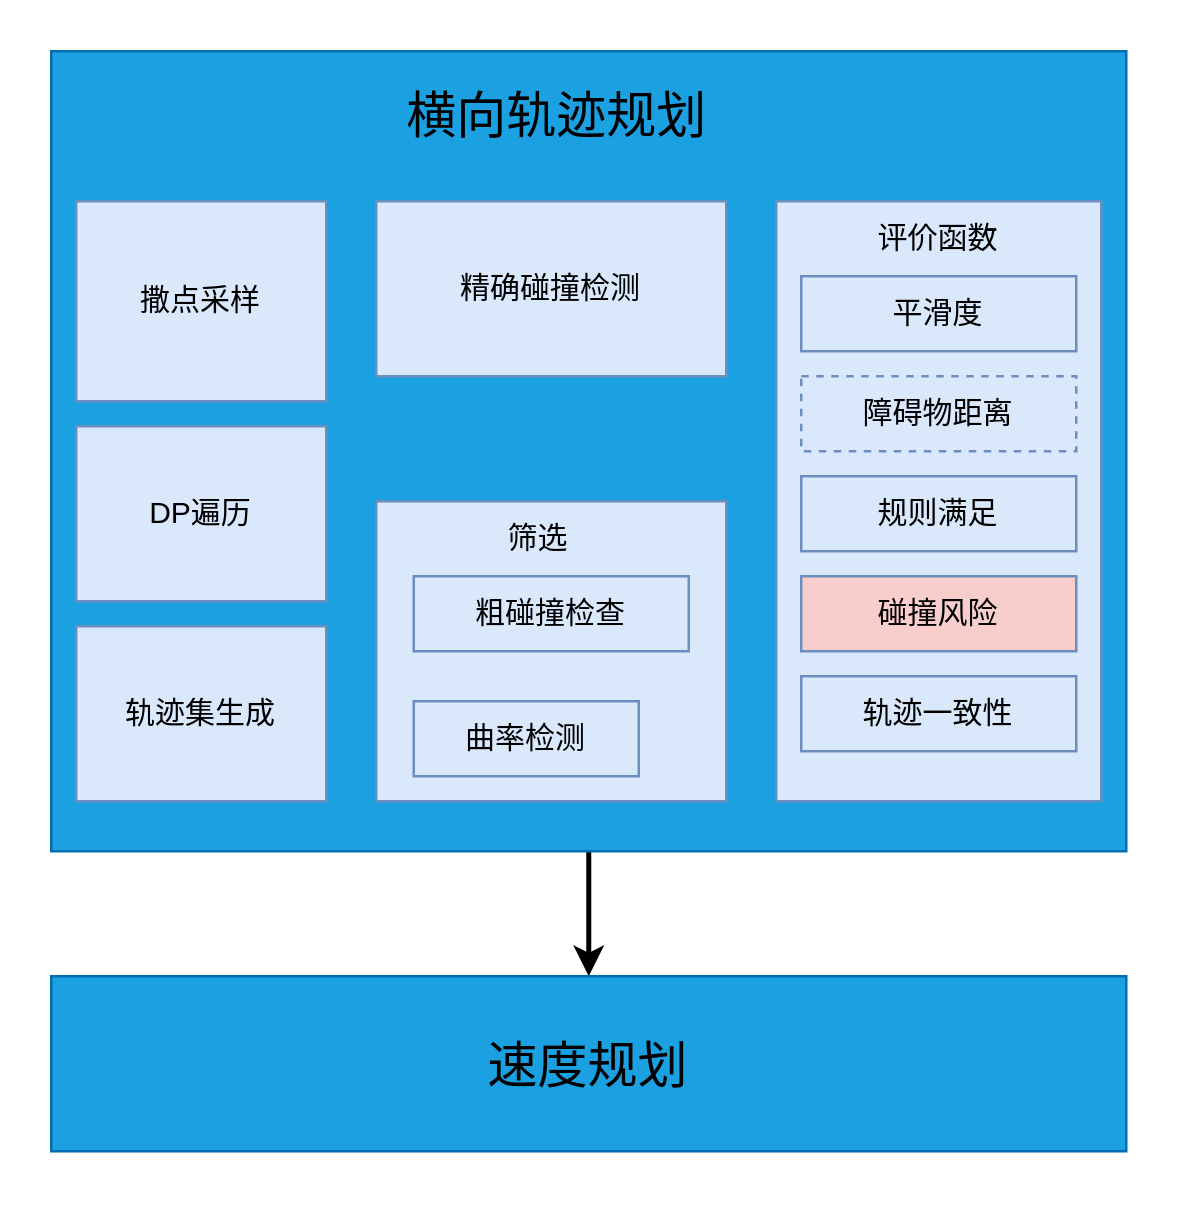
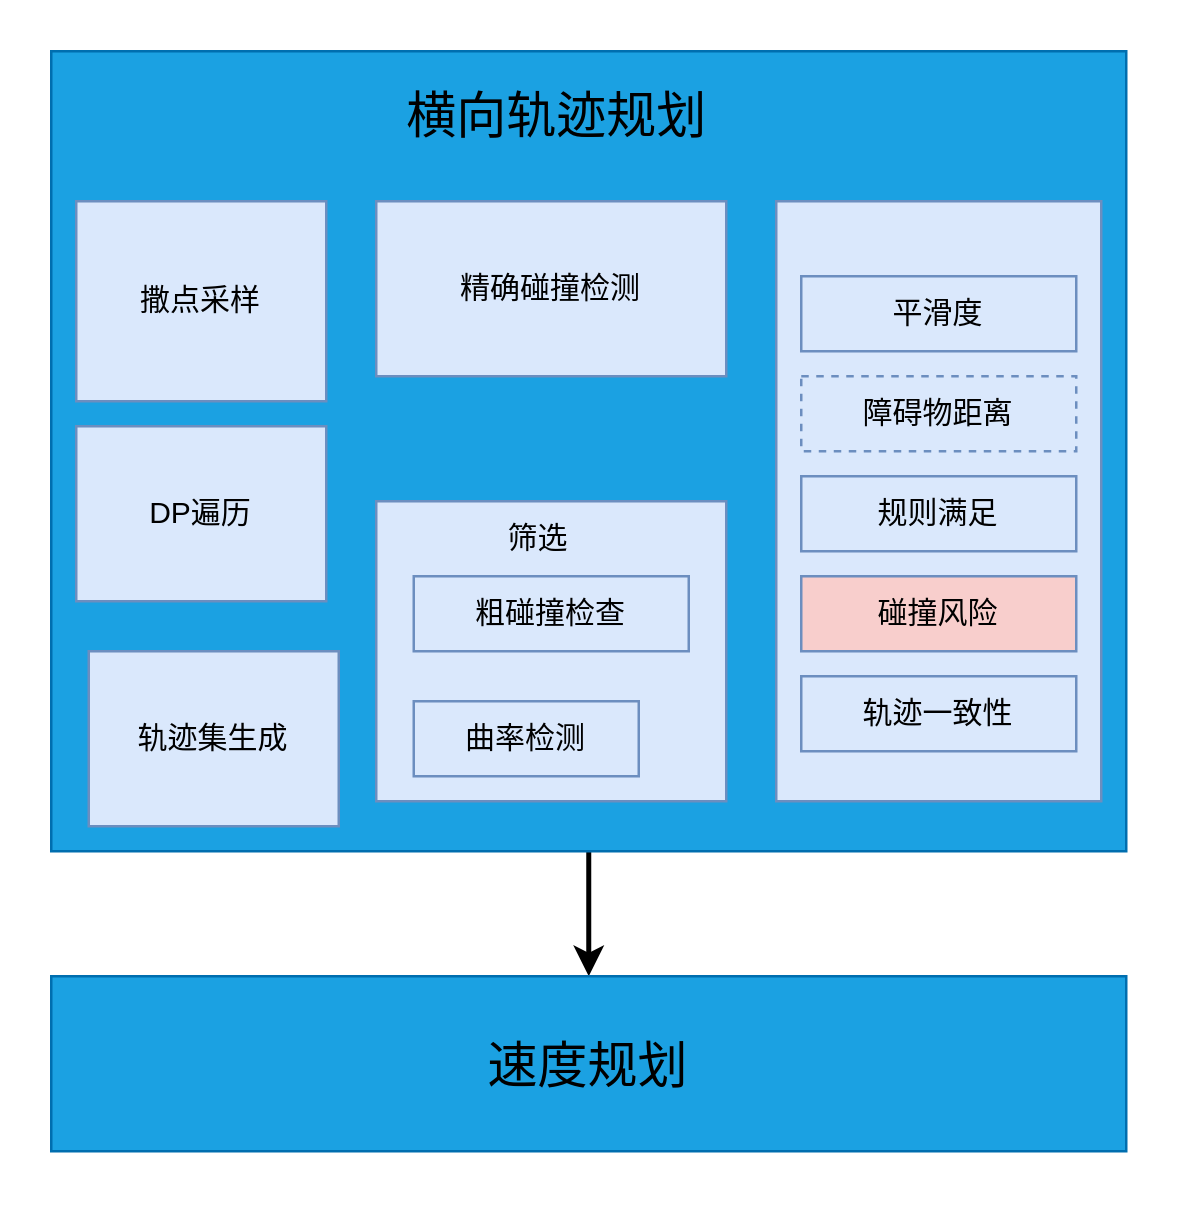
(939, 239) -> none
(201, 714) -> (214, 739)
